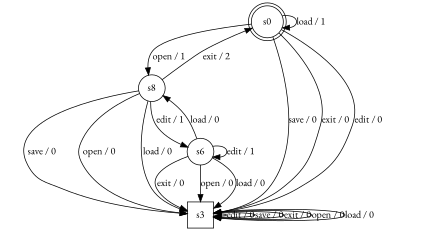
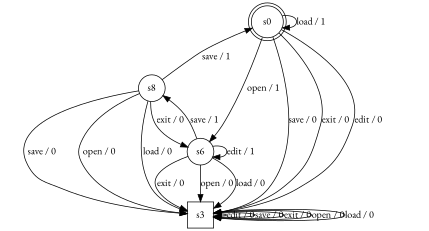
(191, 34) -> (242, 89)
(216, 56) -> (216, 56)
(170, 120) -> (170, 120)
(205, 120) -> (205, 120)
